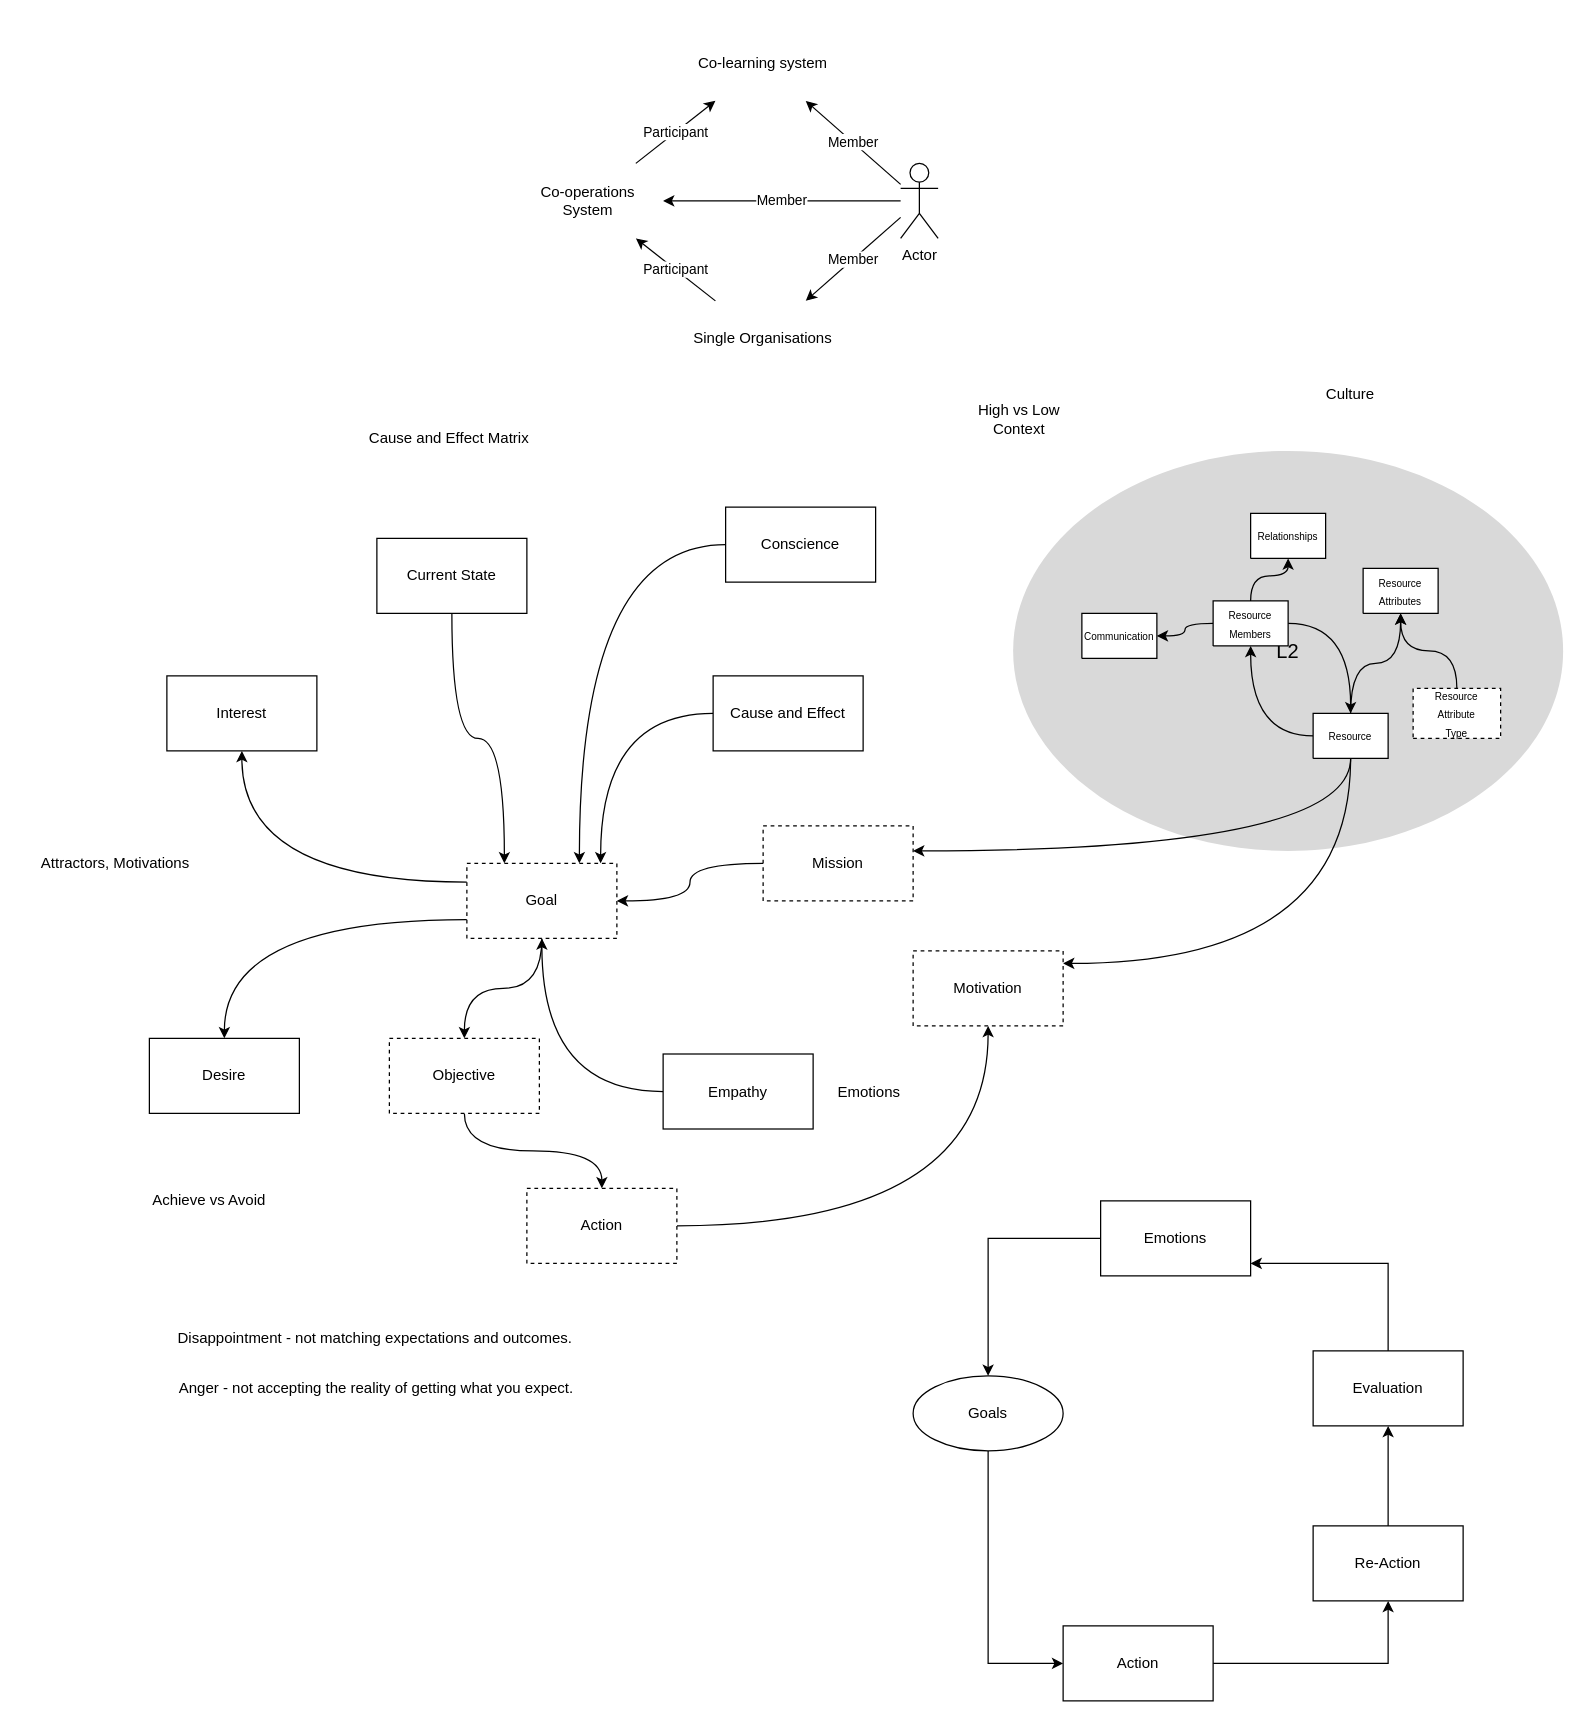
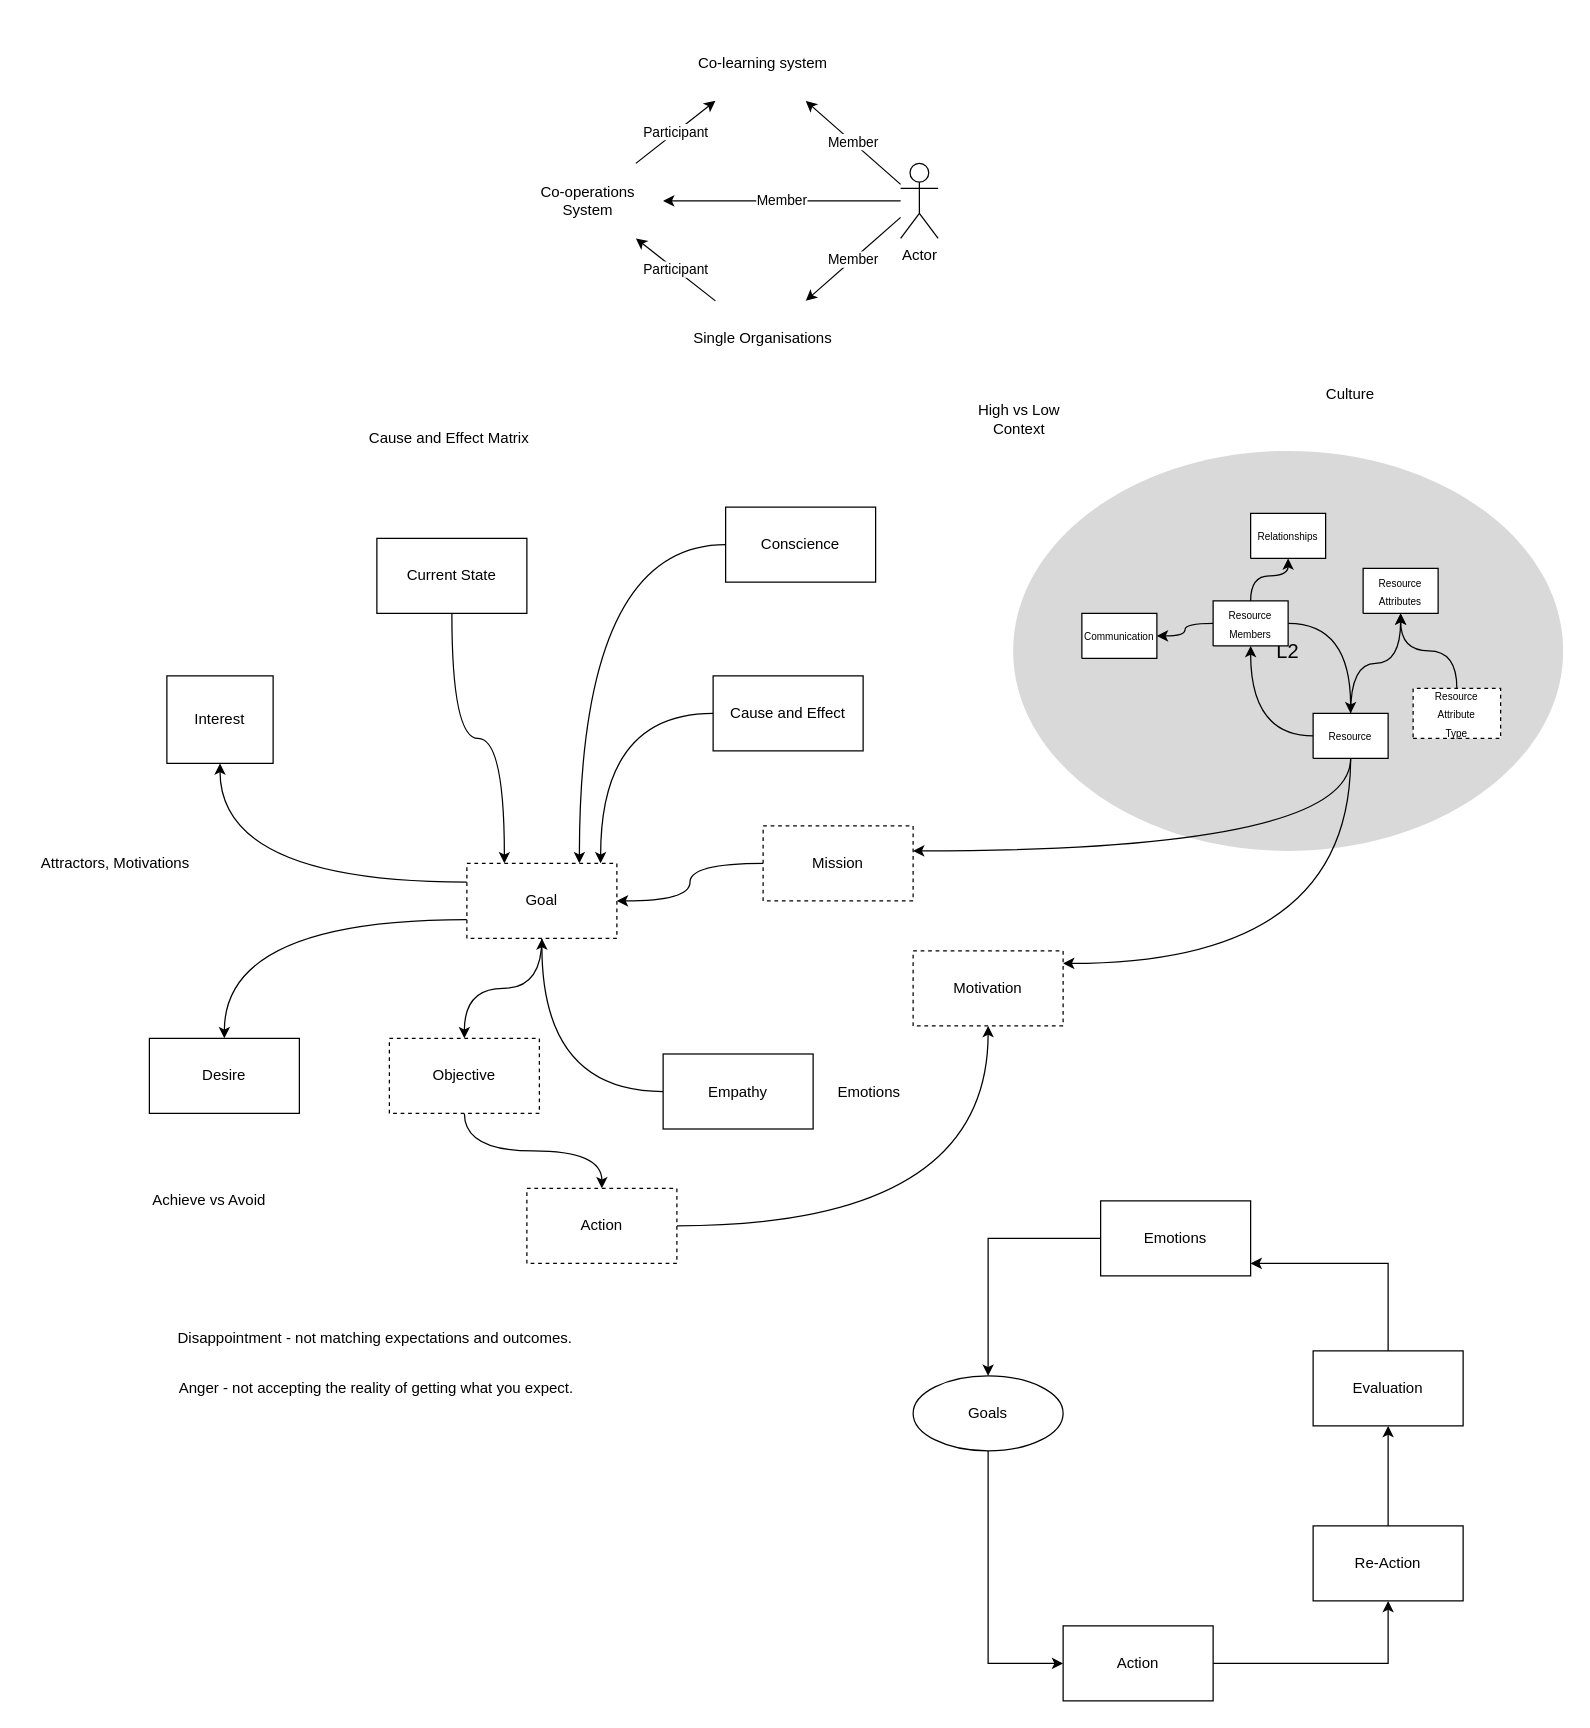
(242, 713) -> (220, 719)
